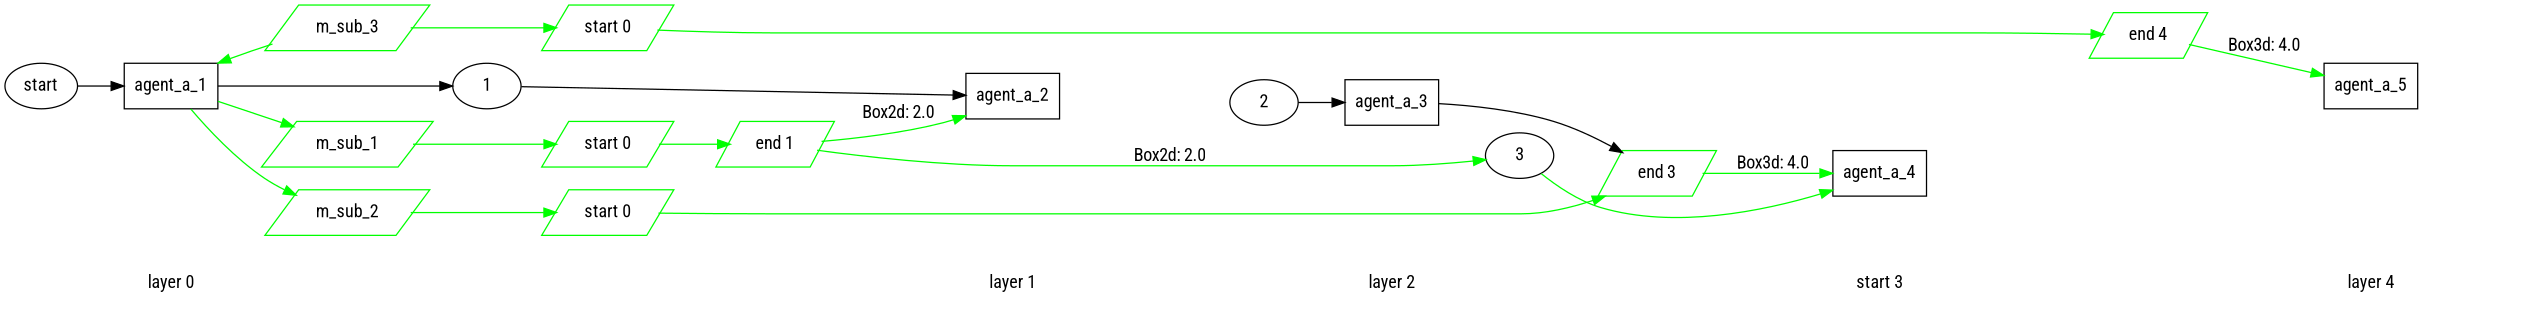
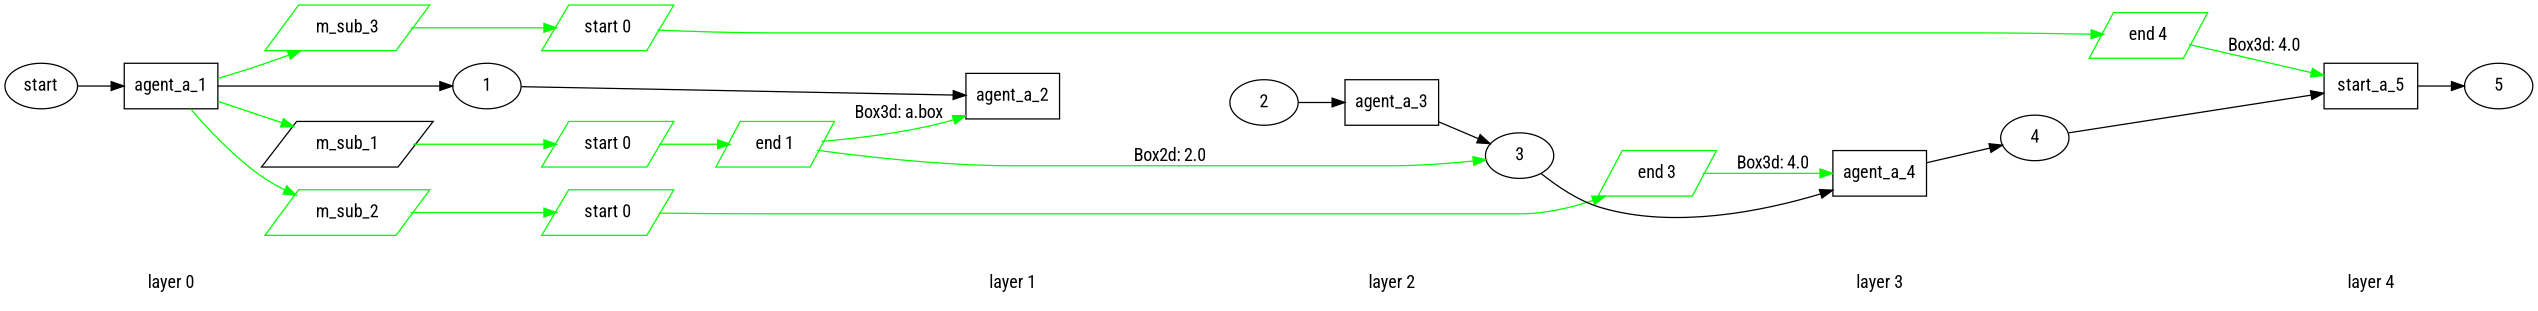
(251, 51) -> (254, 67)
(2371, 86) -> (2371, 86)
none -> (2499, 86)
(899, 113) -> (899, 113)
(1528, 115) -> (1458, 130)
none -> (2035, 138)
(347, 144) -> (347, 144)
(1677, 217) -> (1677, 217)
(1880, 283) -> (1880, 283)
